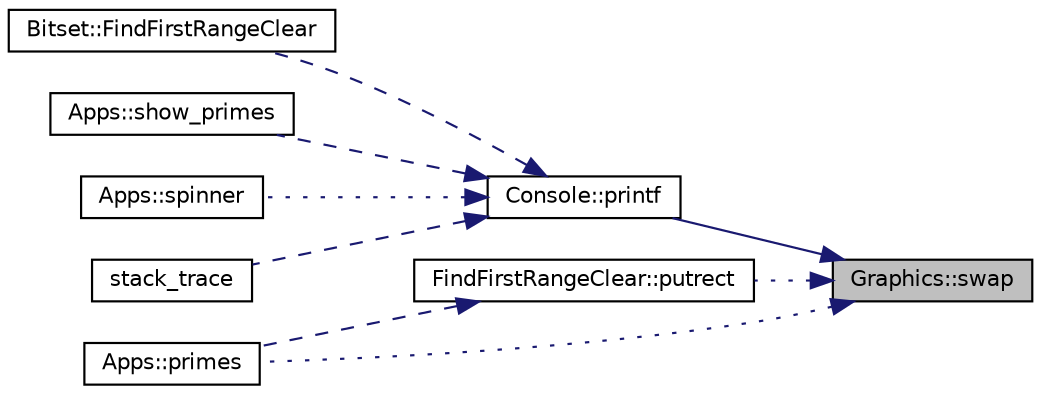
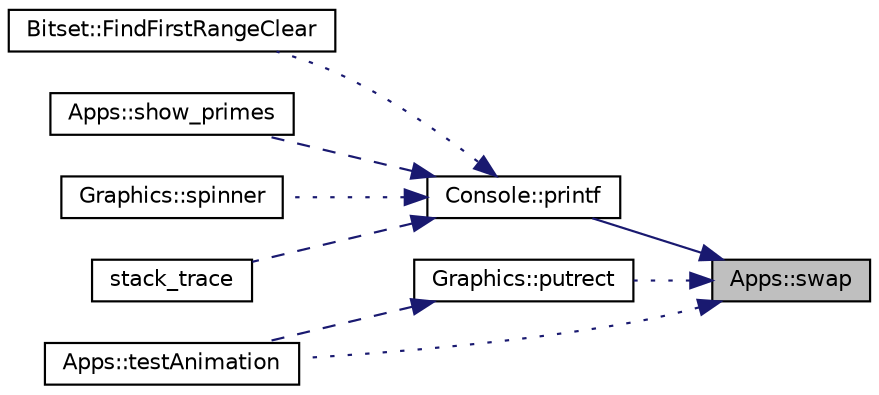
(401, 100) -> (382, 97)
(172, 197) -> (172, 197)
(584, 281) -> (524, 281)
(933, 281) -> (791, 281)
(172, 364) -> (172, 364)
